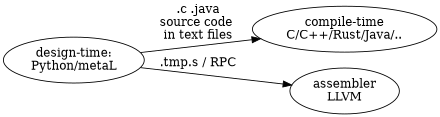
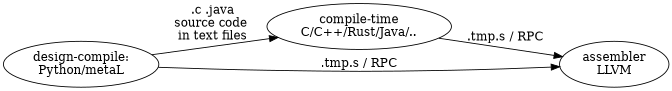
none -> (496, 47)
(74, 60) -> (81, 64)
